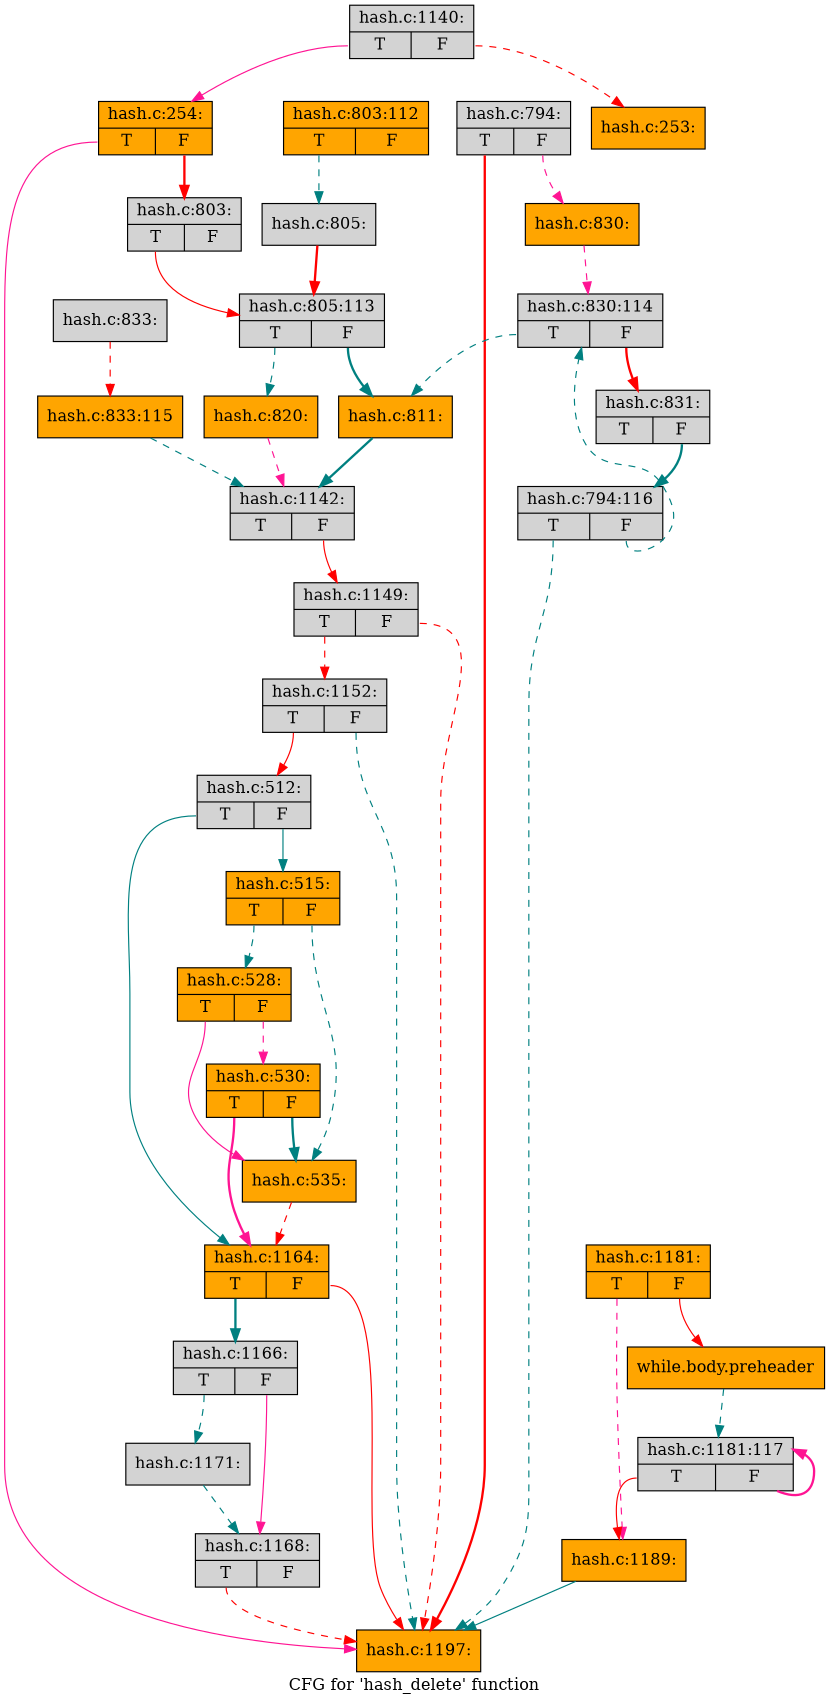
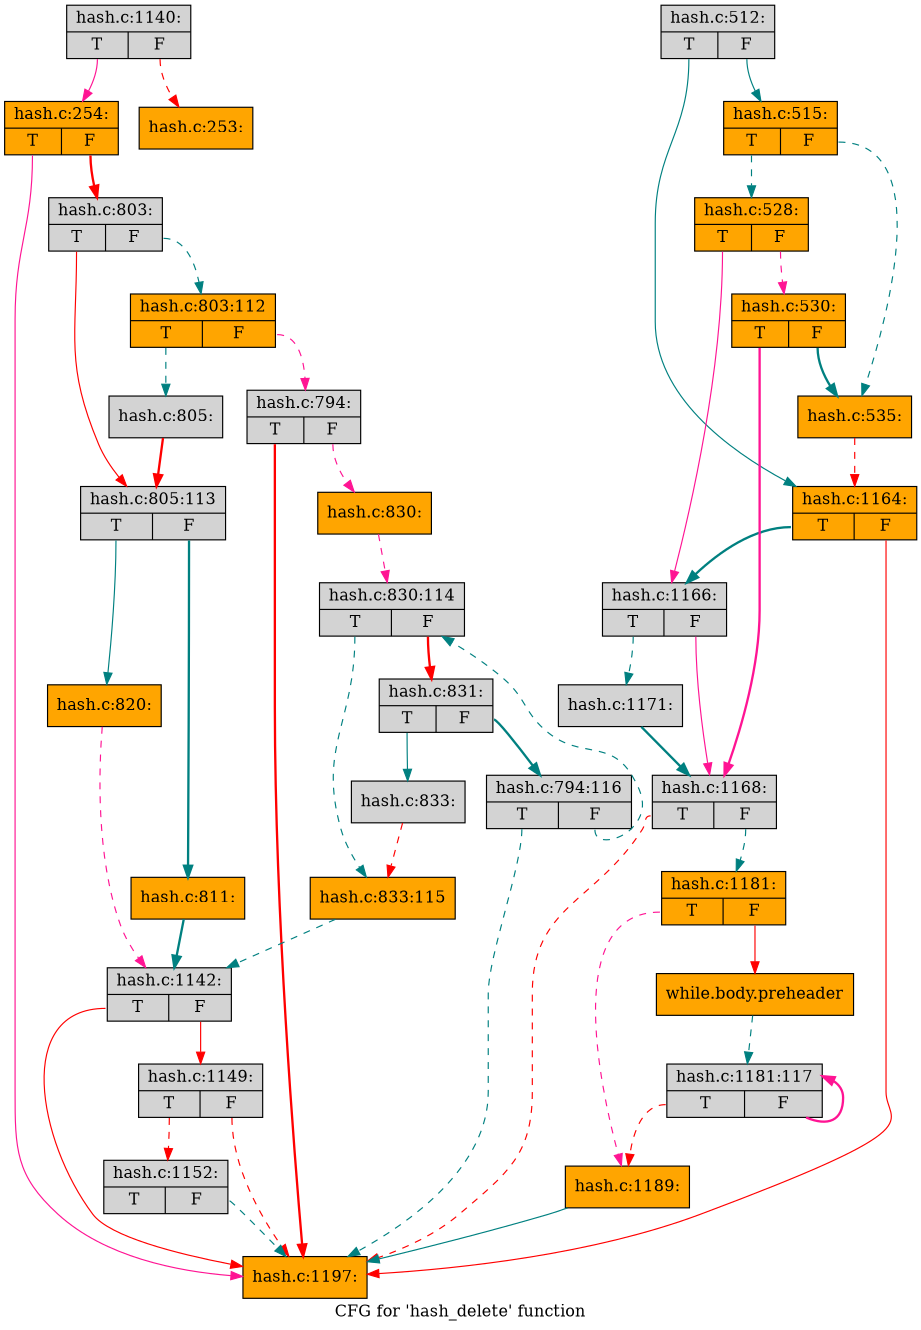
none -> (188, 254)
none -> (299, 350)
(463, 351) -> (335, 754)
(273, 366) -> (114, 607)
(291, 750) -> none
none -> (407, 751)
none -> (744, 845)
(189, 1096) -> (708, 413)
none -> (67, 1170)
(229, 1177) -> (760, 558)
(618, 1498) -> (640, 1123)
(217, 1505) -> (661, 747)
